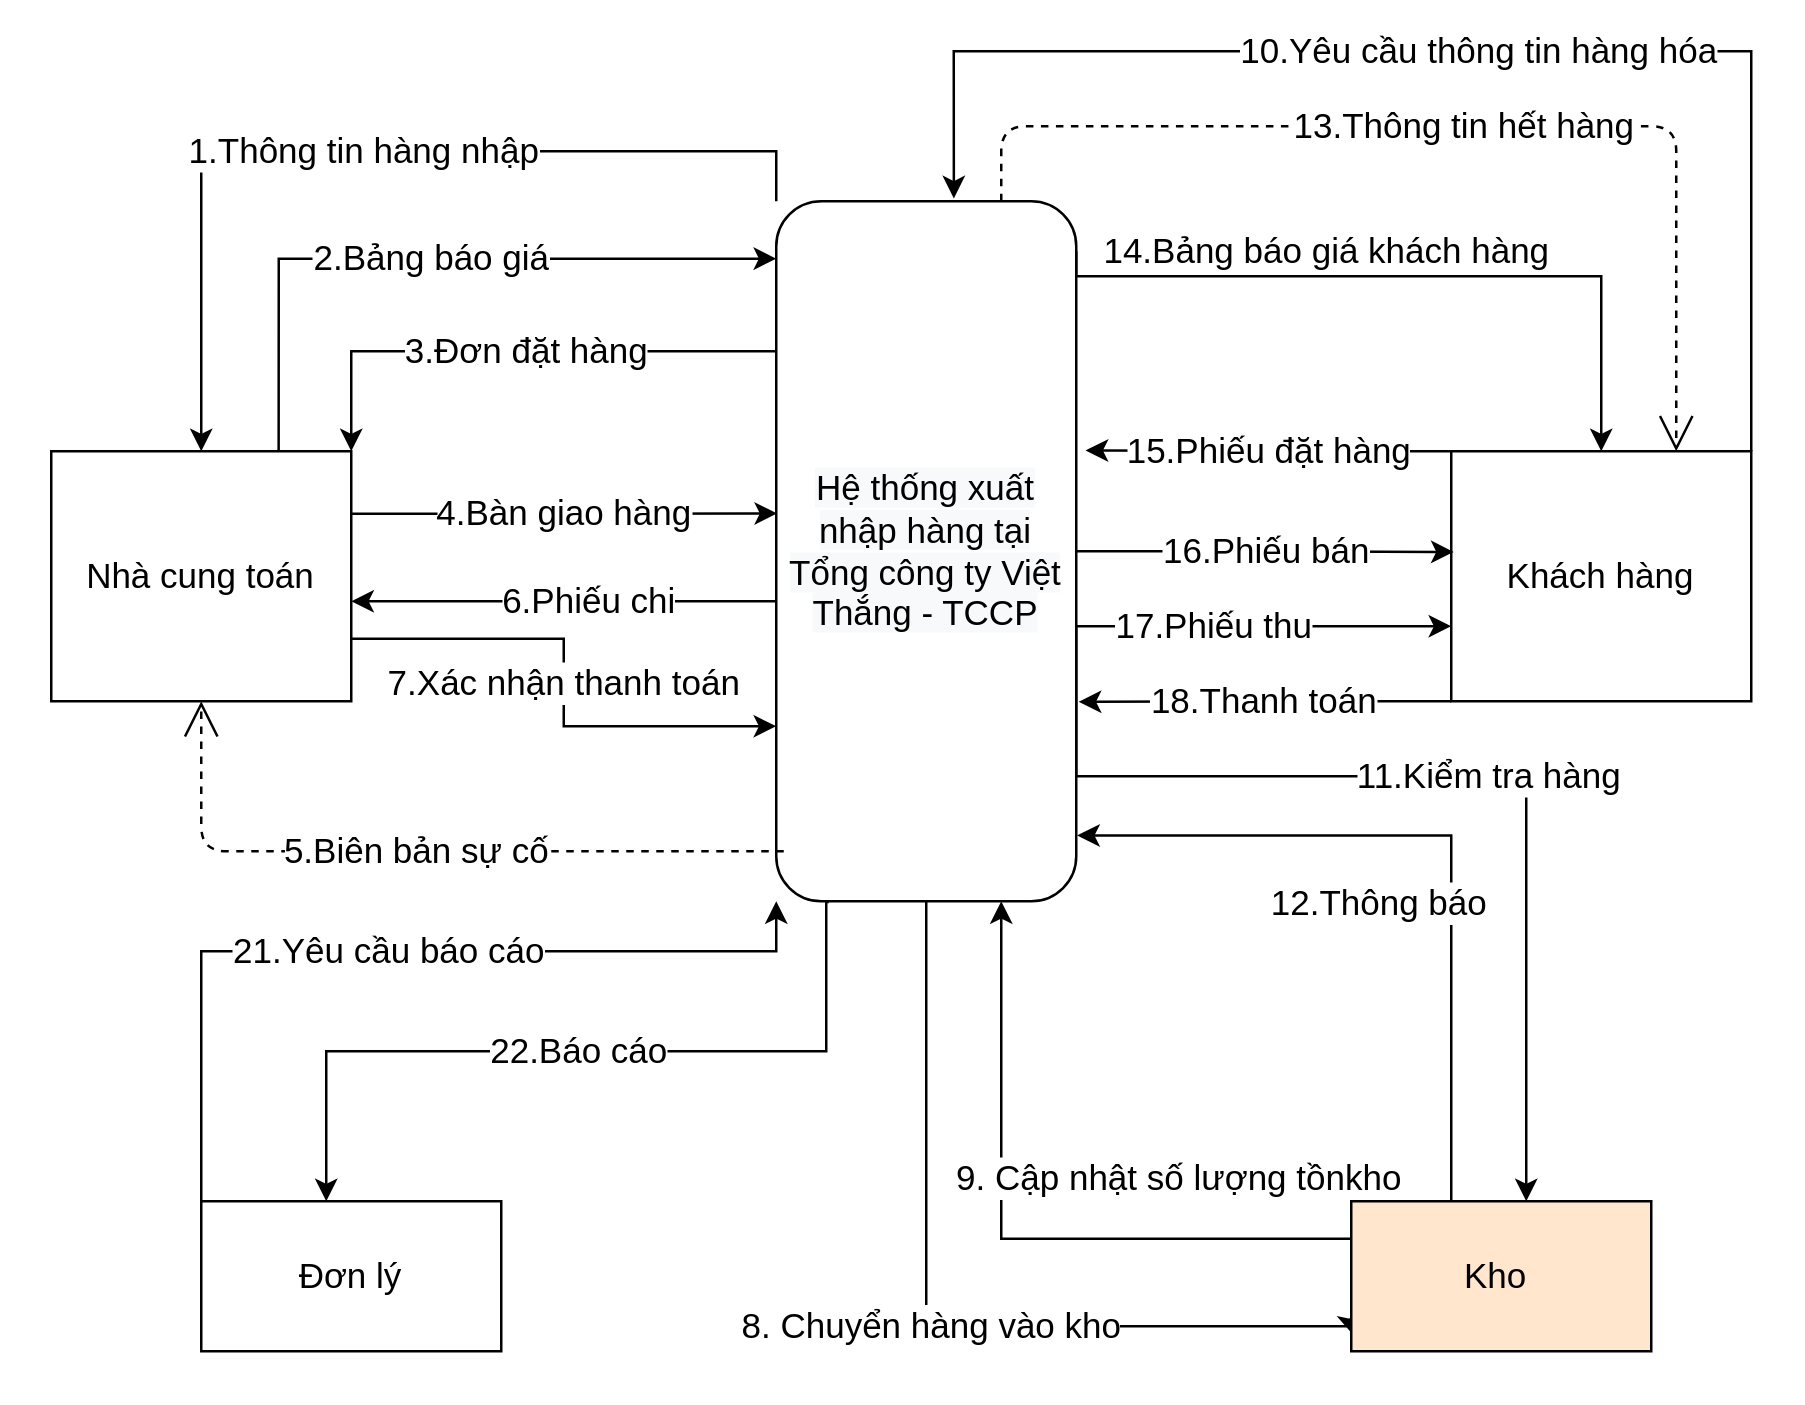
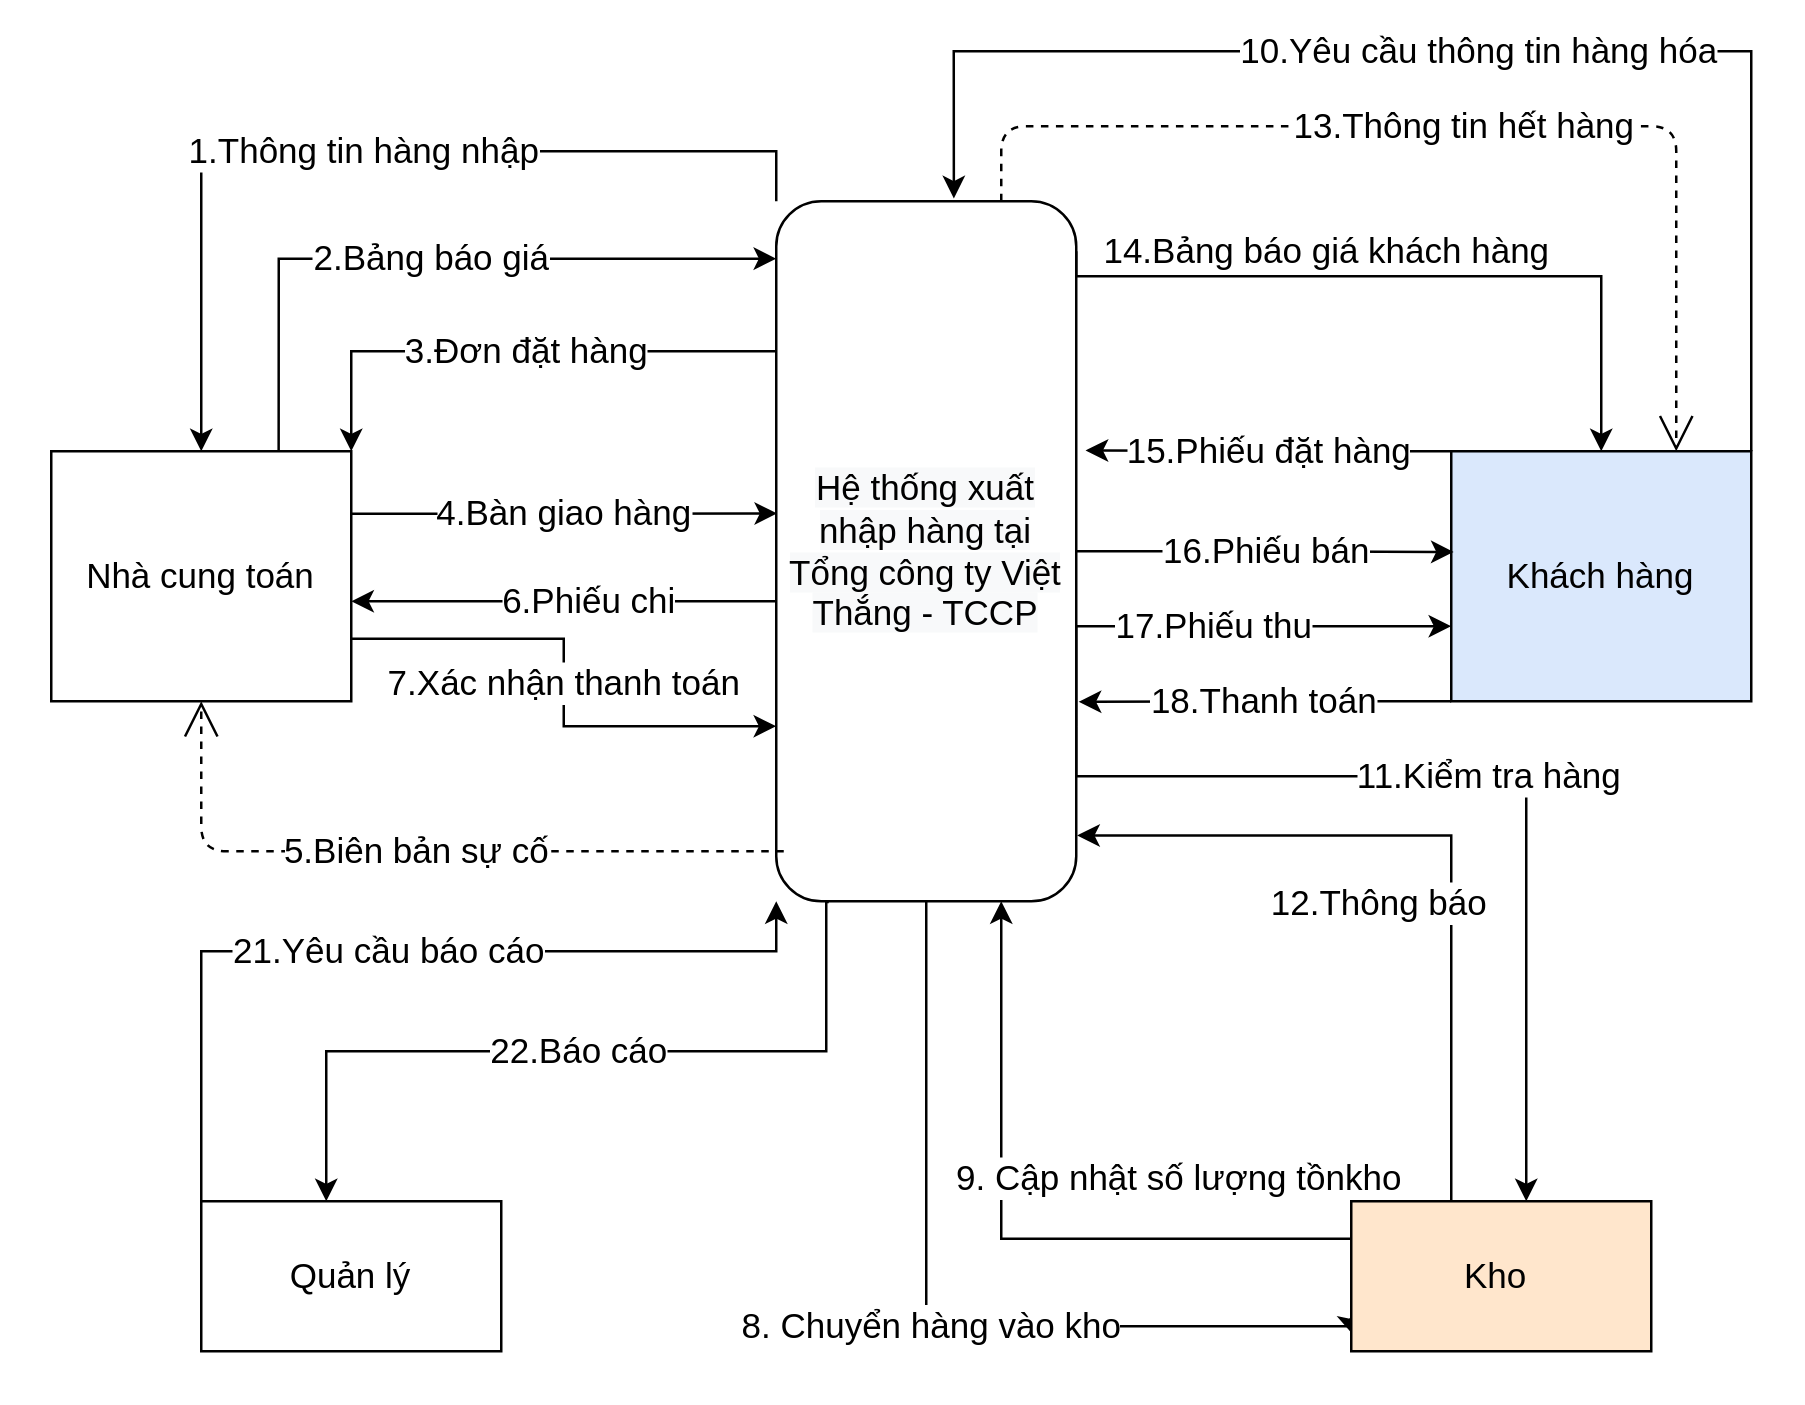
(1601, 576) -> (1601, 576)
(351, 1276) -> (351, 1276)
